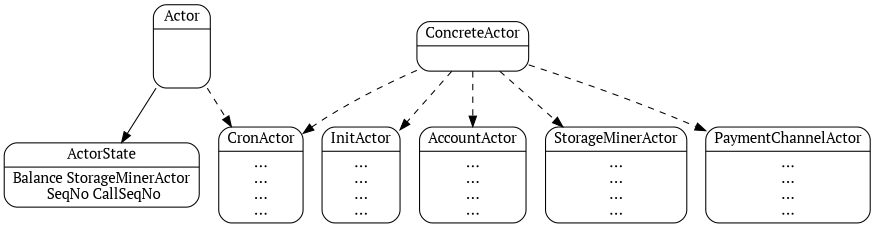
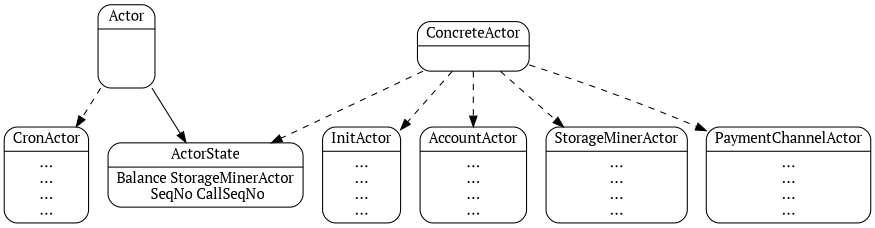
(363, 96) -> (352, 105)
